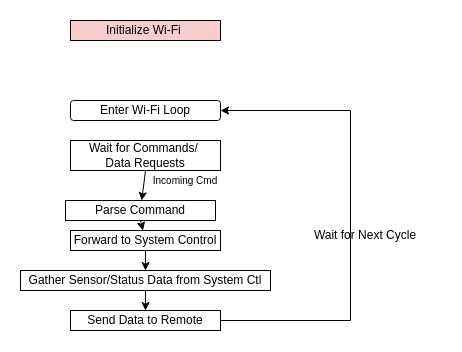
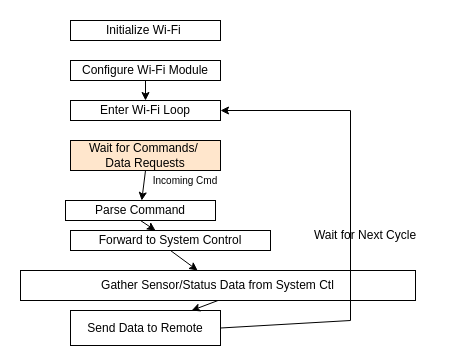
(146, 31) -> (146, 31)
none -> (146, 71)
none -> (146, 87)
(146, 111) -> (146, 111)
(146, 156) -> (146, 156)
(146, 241) -> (171, 241)
(146, 281) -> (218, 286)
(146, 321) -> (146, 328)
